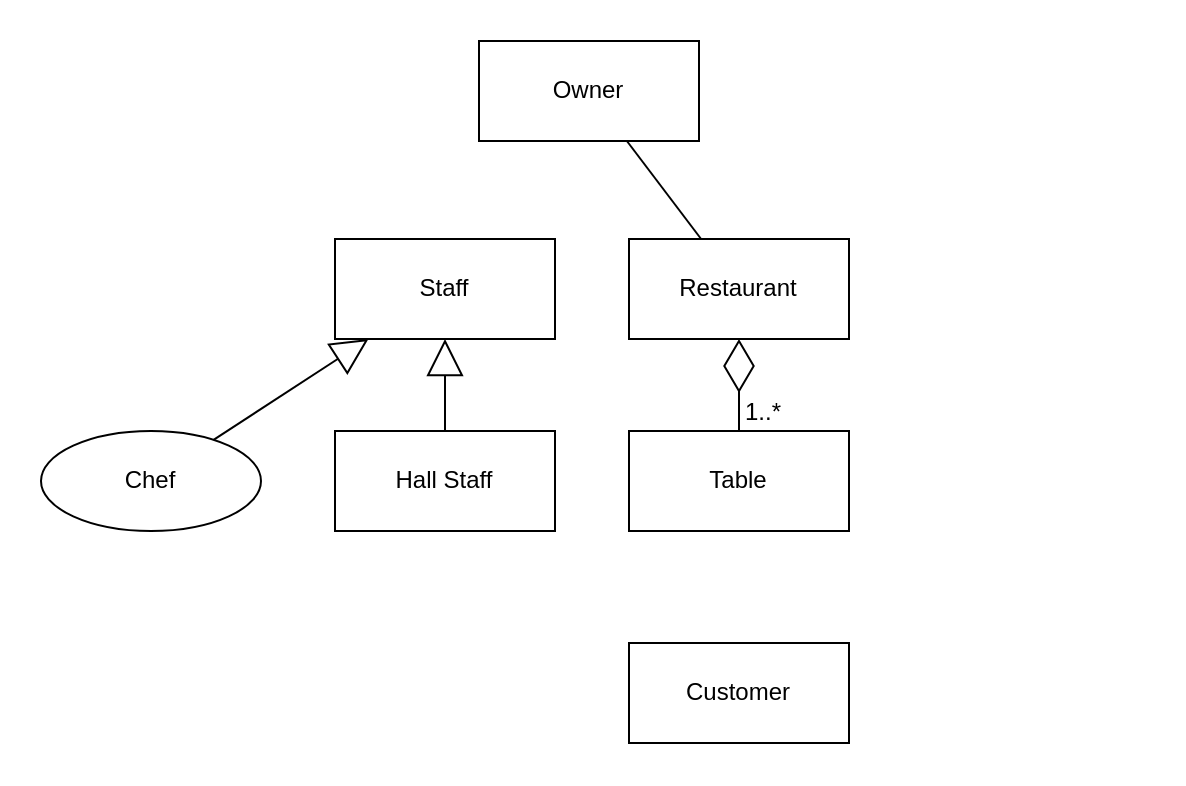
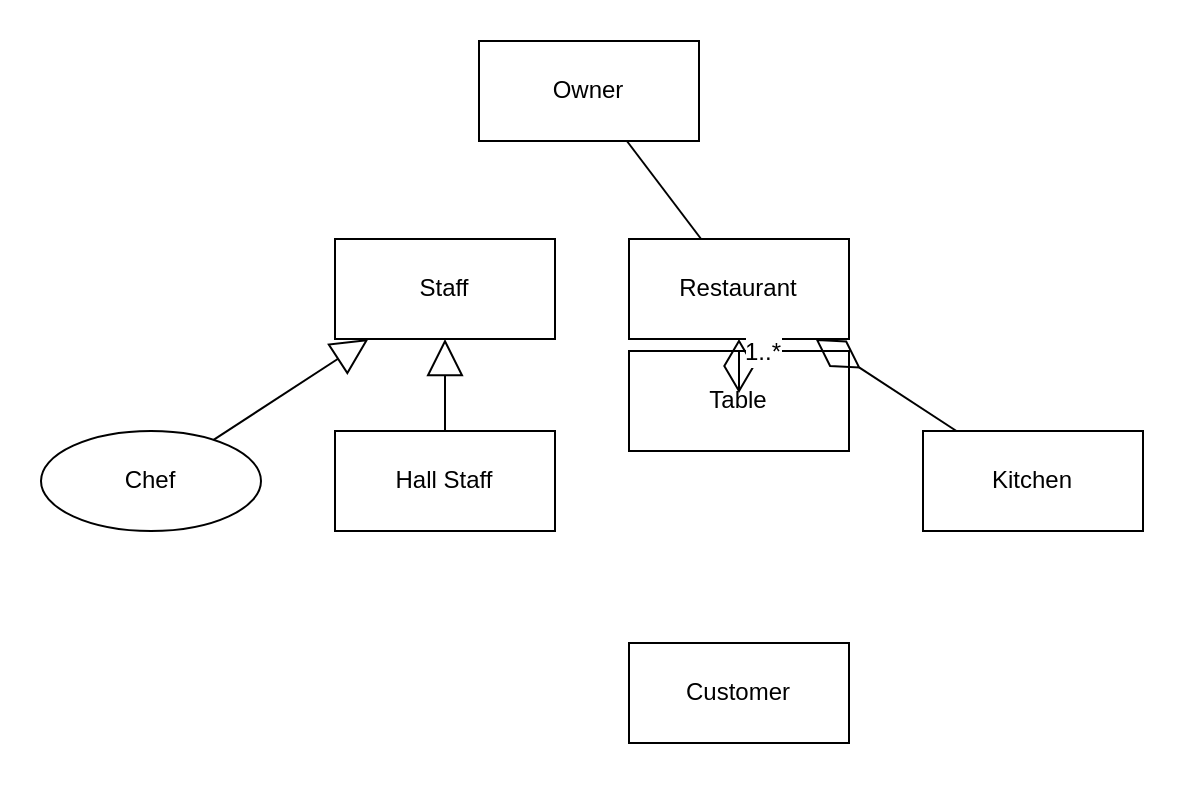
none -> (907, 399)
(739, 481) -> (739, 401)
none -> (1033, 481)
